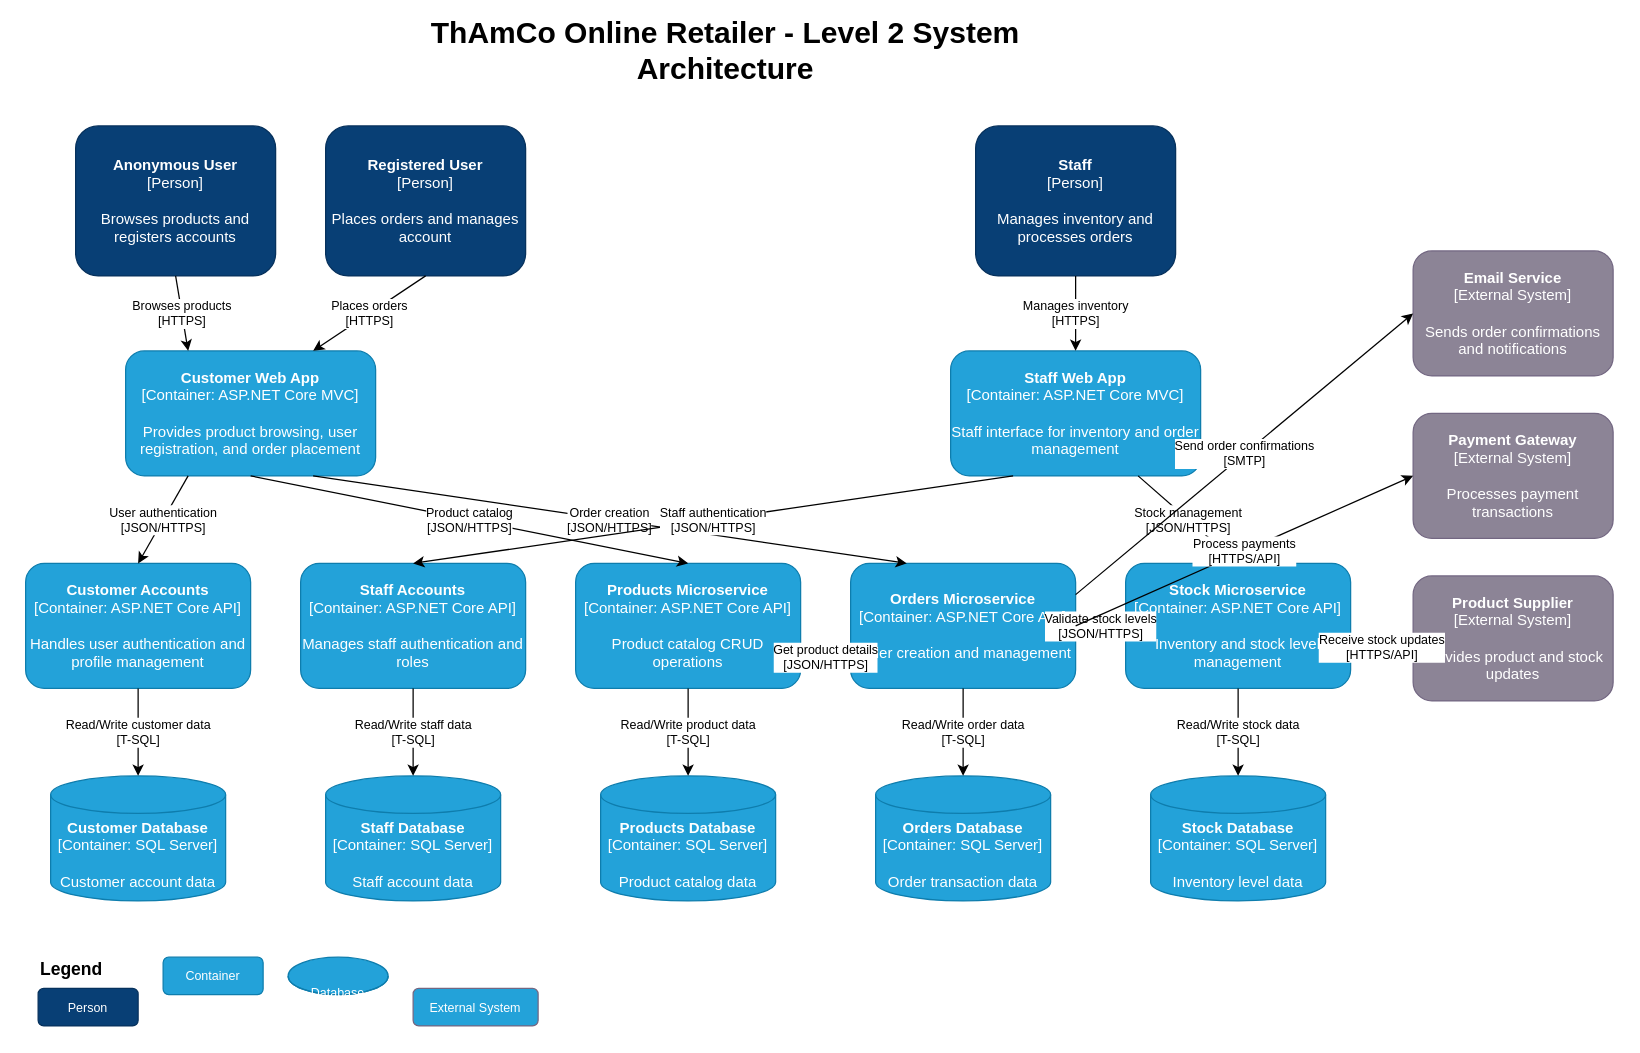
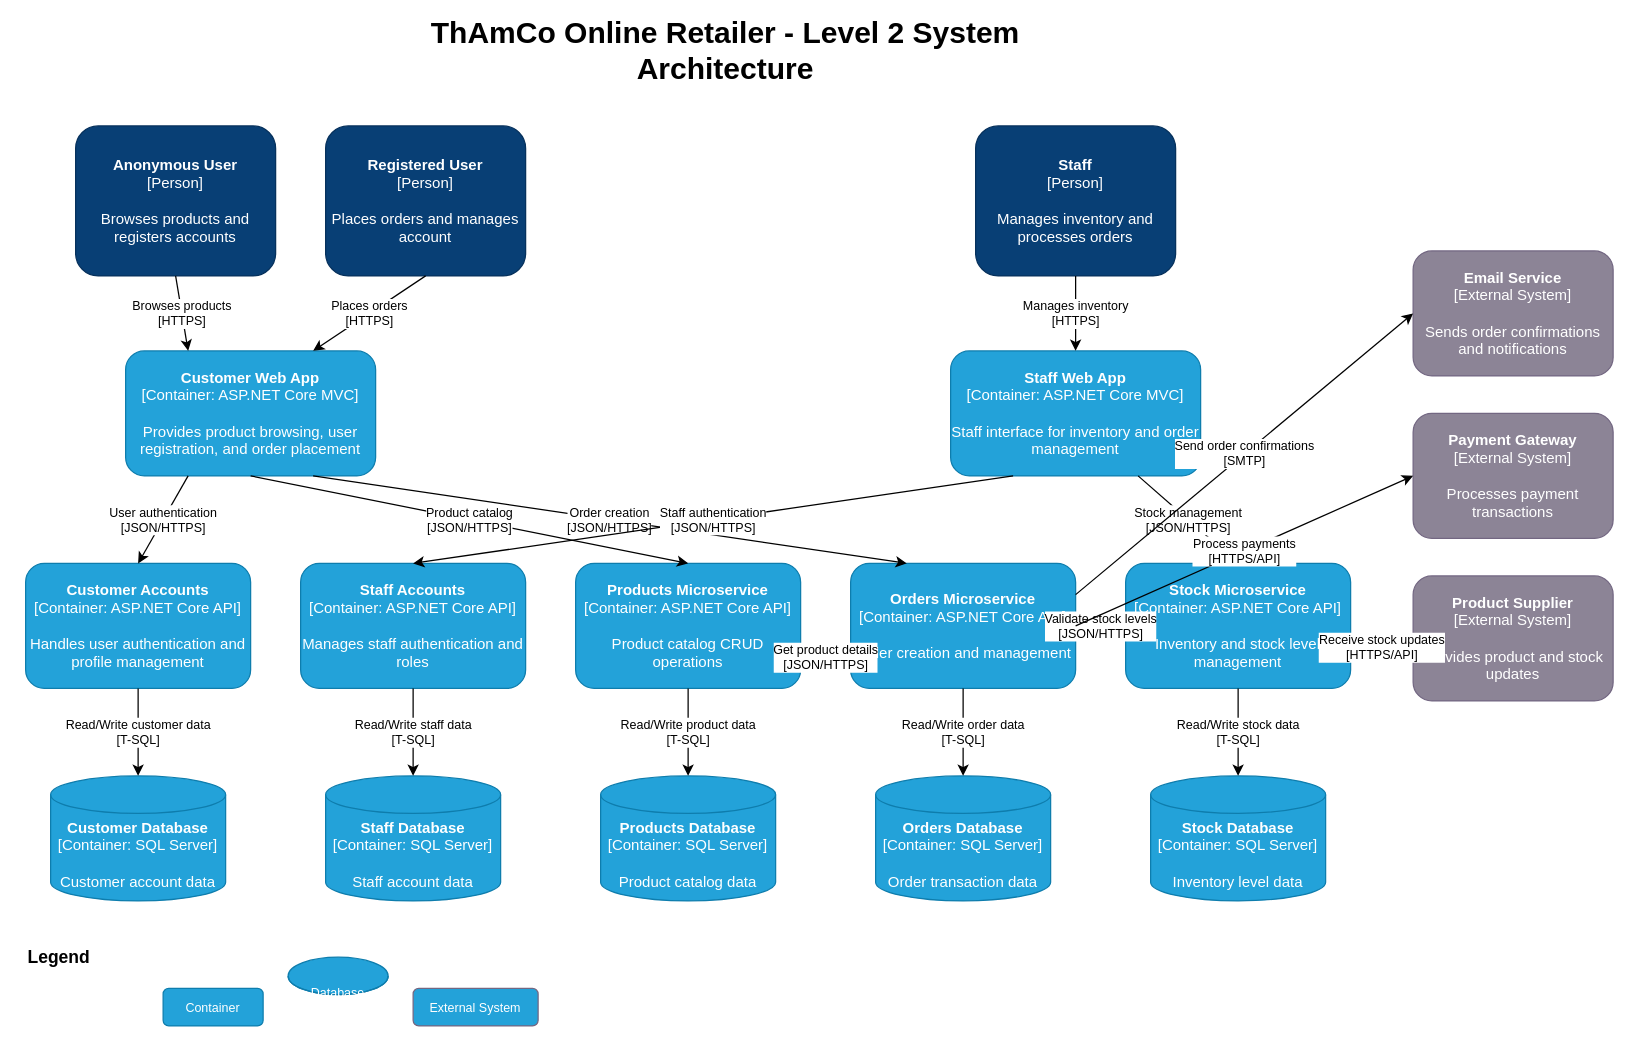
(88, 969) -> (76, 957)
(213, 976) -> (213, 1007)
(88, 1007) -> none
